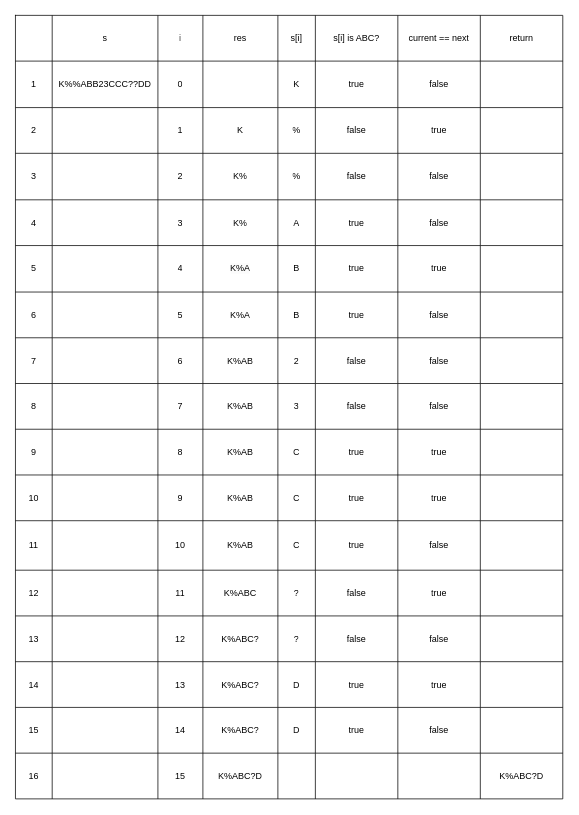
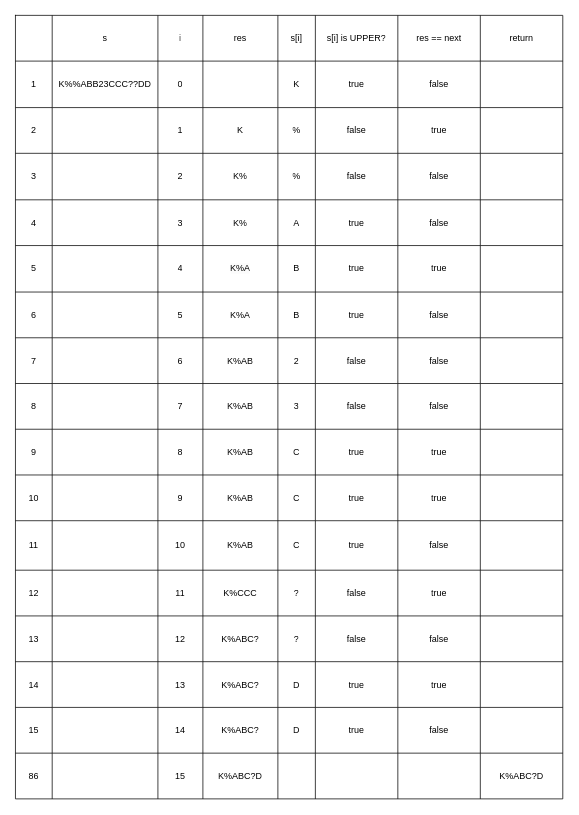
(357, 39) -> (357, 39)
(439, 39) -> (439, 39)
(240, 594) -> (240, 594)
(34, 777) -> (34, 777)
